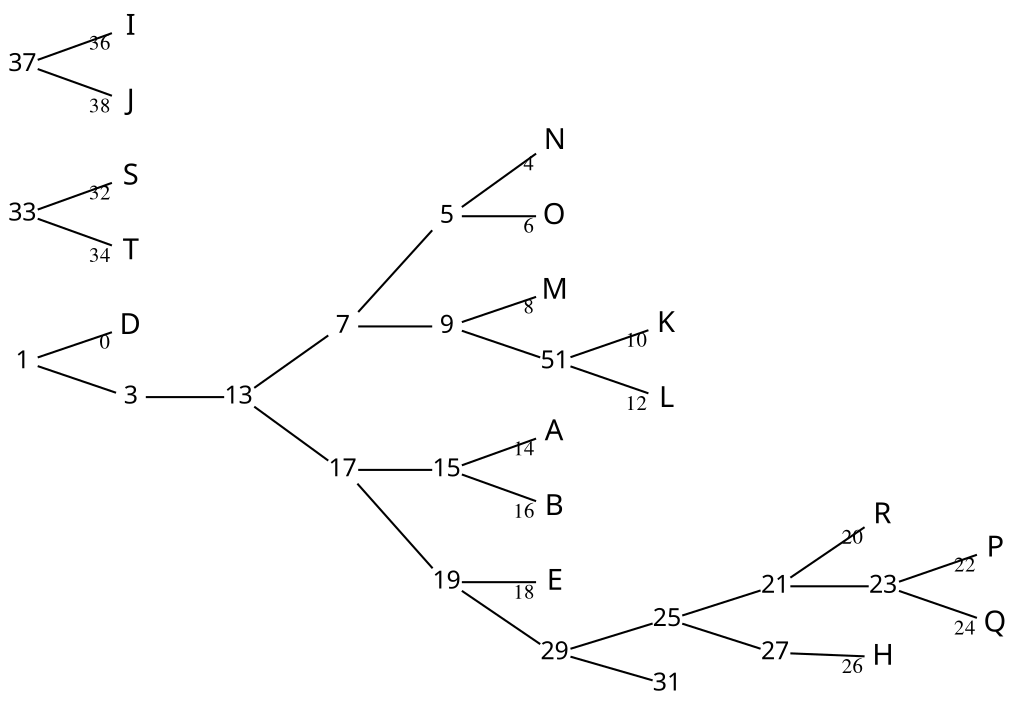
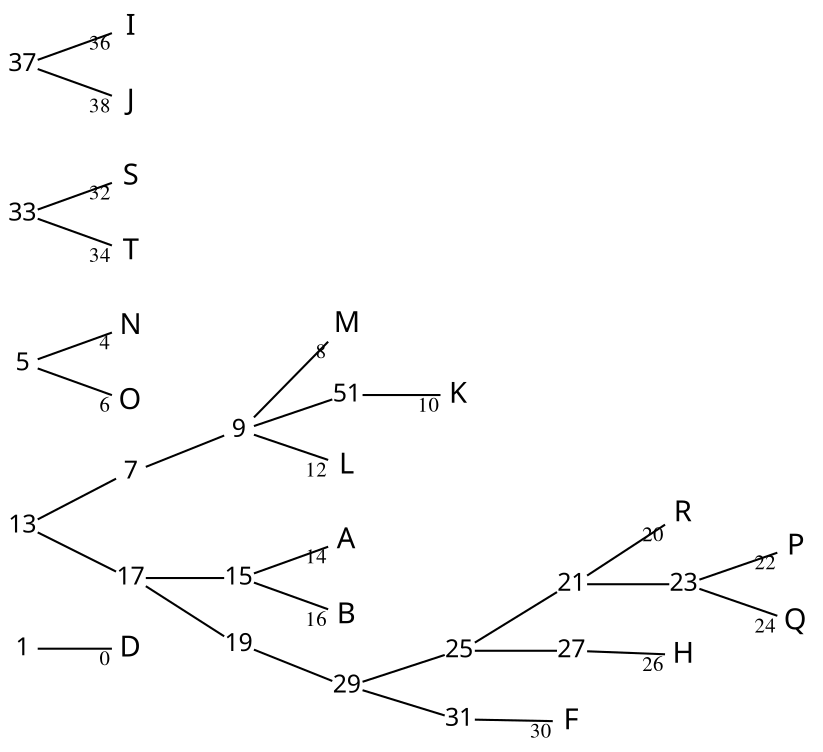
(395, 271) -> none
(609, 380) -> (291, 447)
(131, 397) -> none
(555, 582) -> none
none -> (572, 721)
